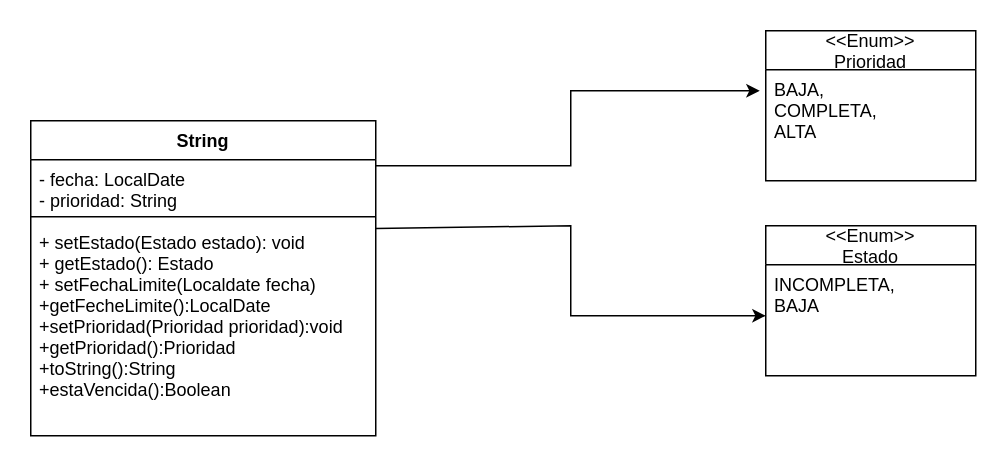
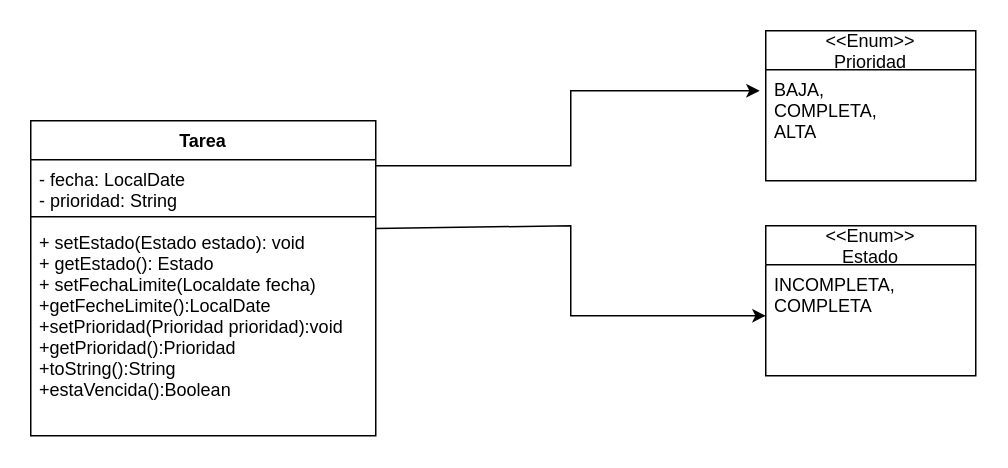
(203, 141) -> (203, 141)
(827, 285) -> (827, 285)
